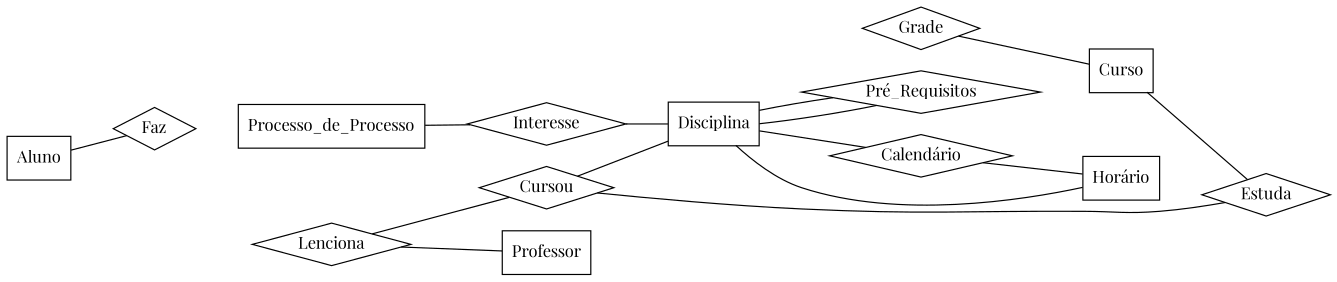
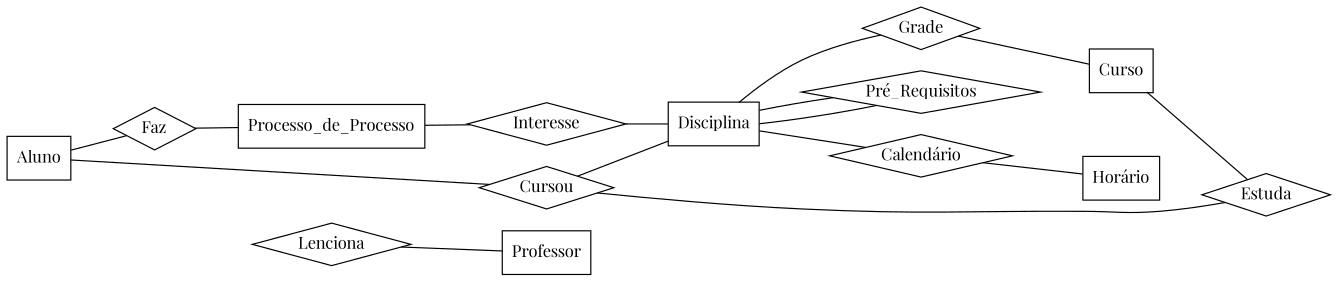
none -> (217, 128)
(903, 204) -> (805, 59)
(441, 216) -> (280, 172)
